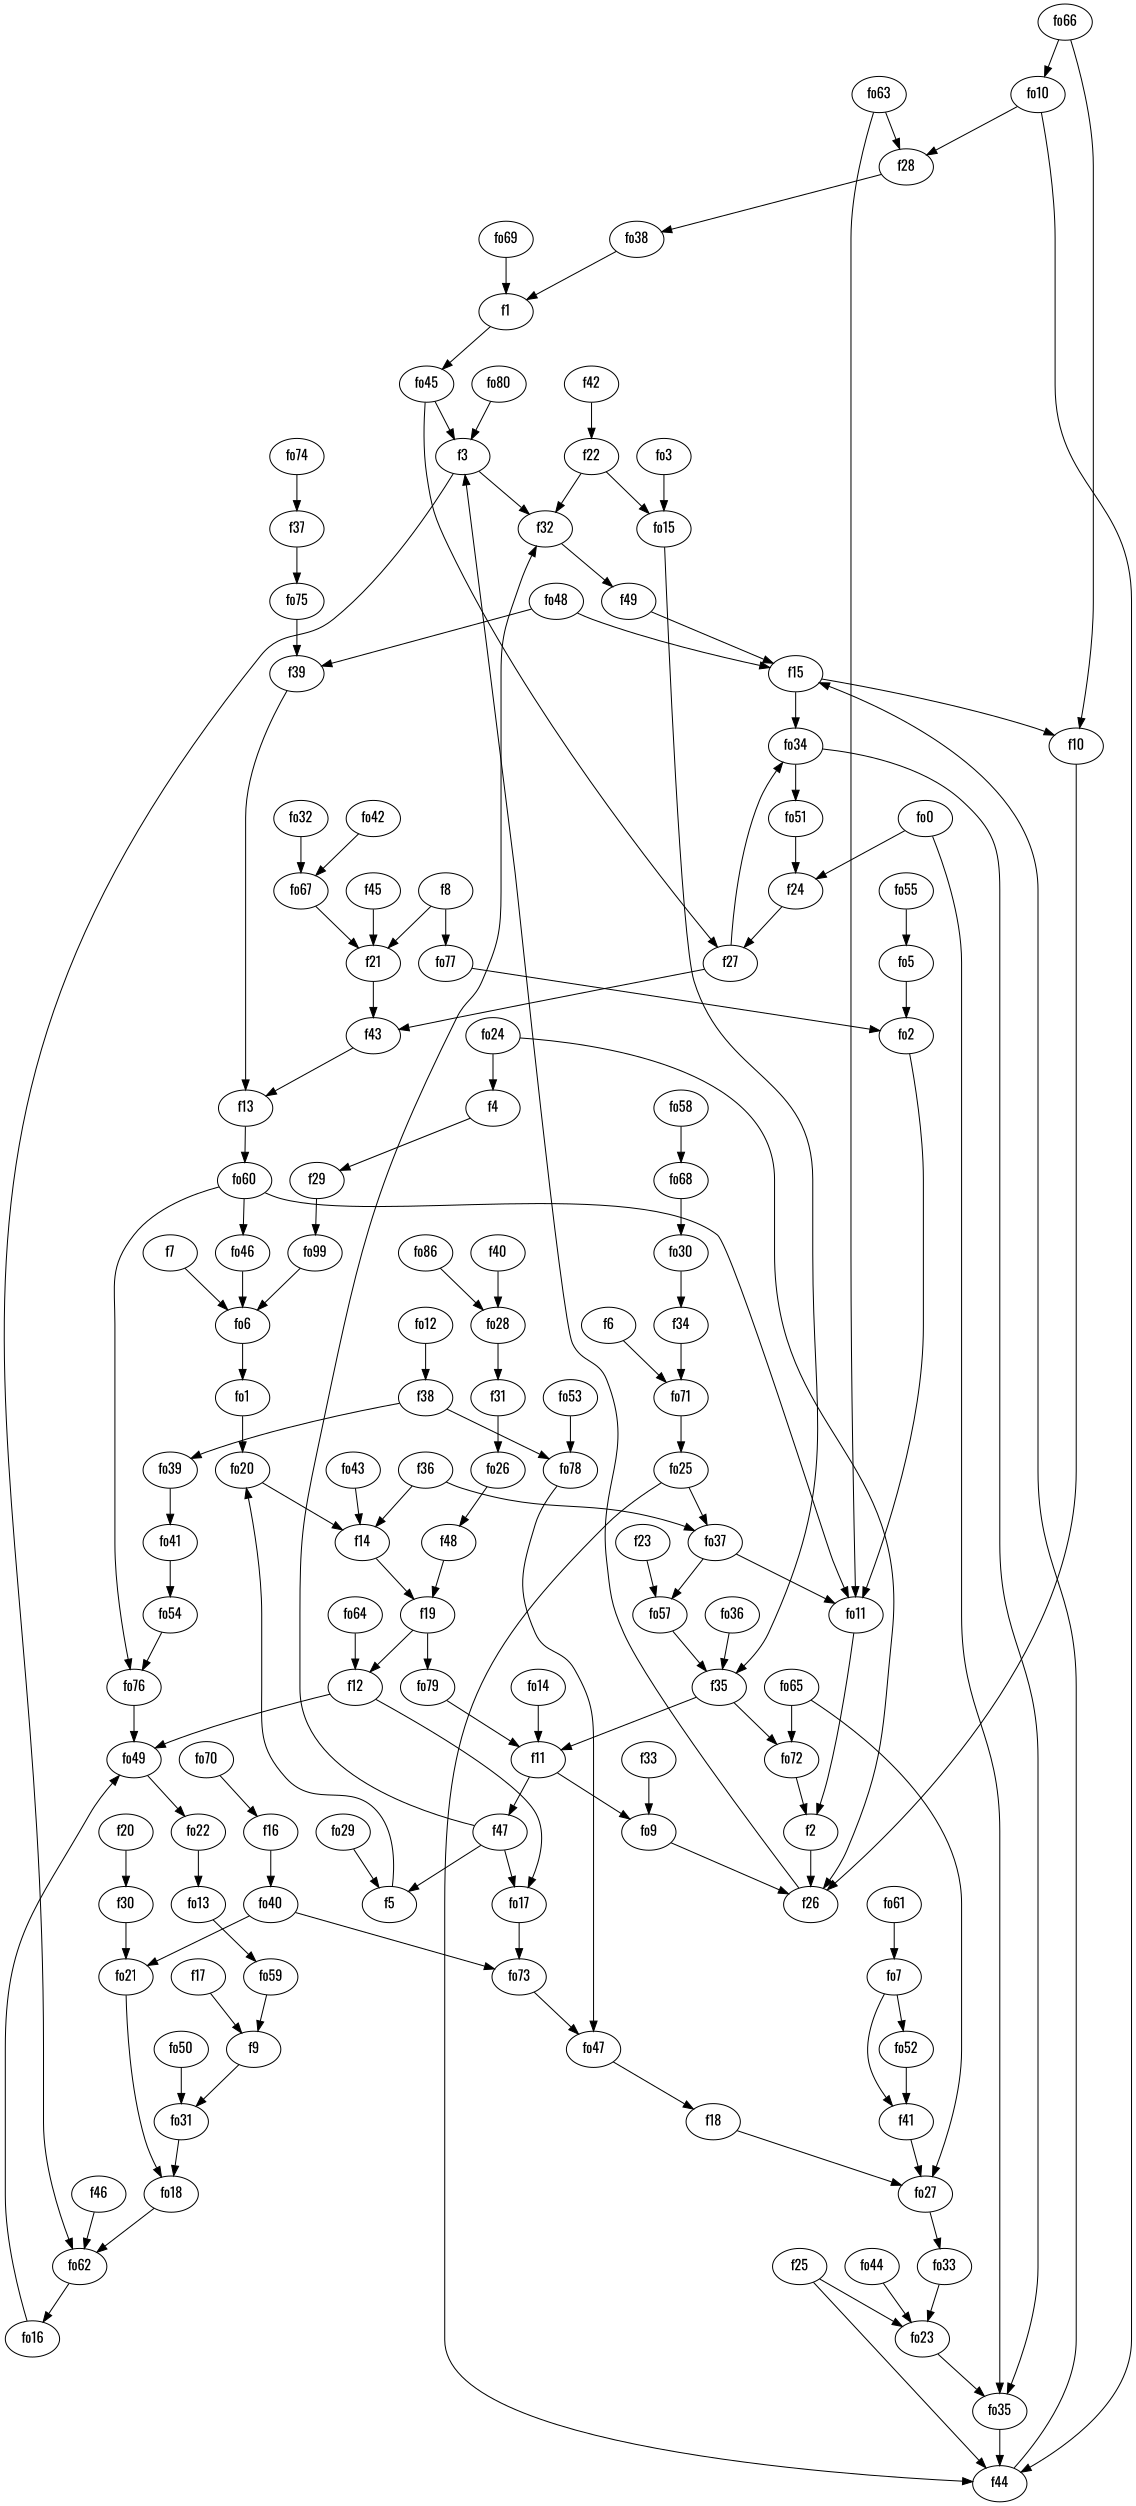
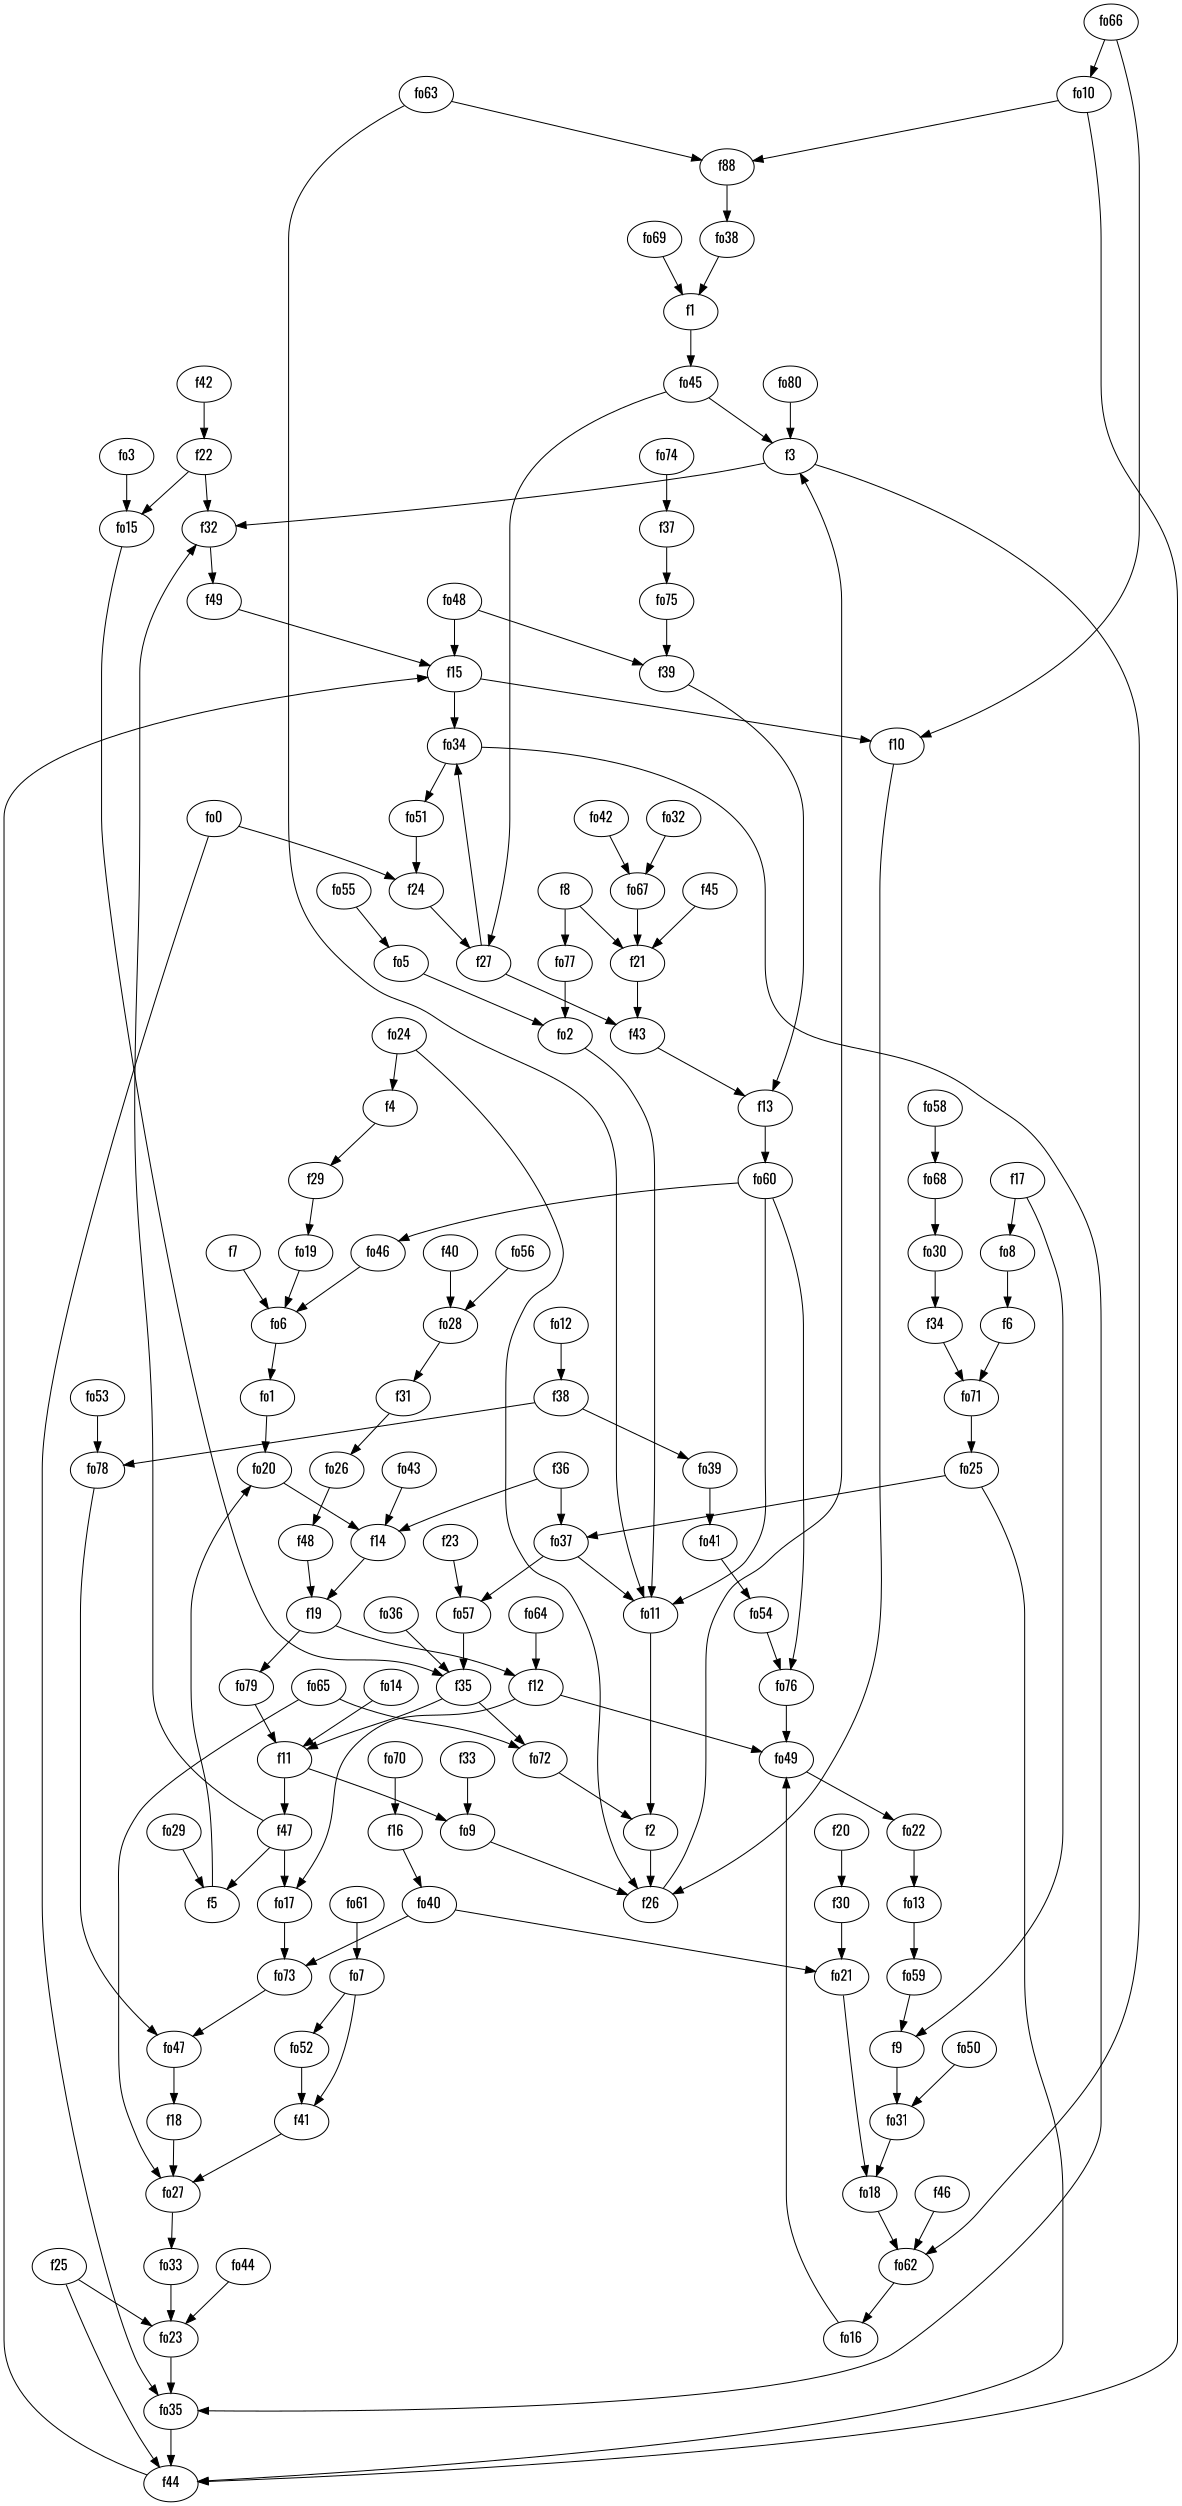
(906, 167) -> (727, 167)
(315, 1253) -> (306, 1253)
(426, 1253) -> (523, 1253)
none -> (1008, 1253)
